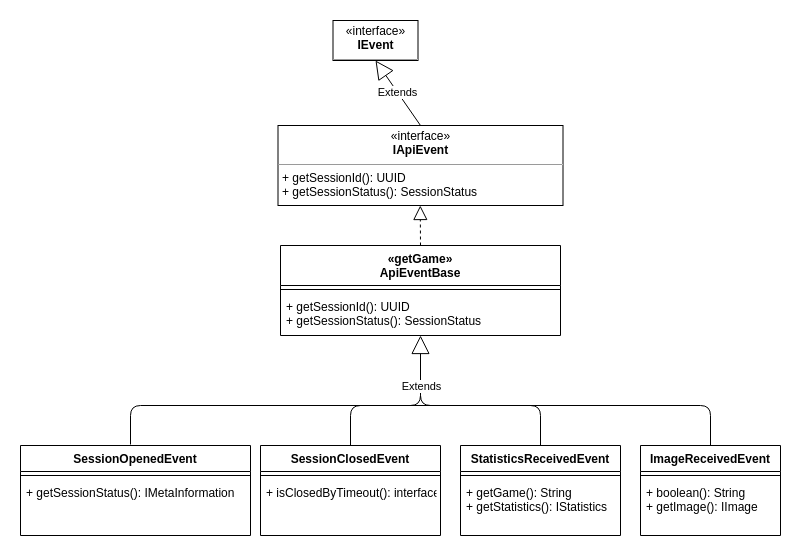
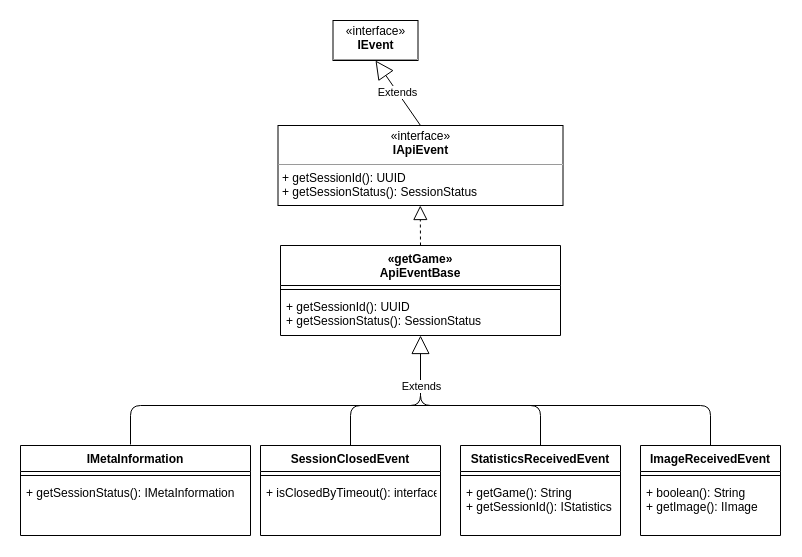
(135, 459) -> (135, 459)
(524, 493) -> (524, 493)
